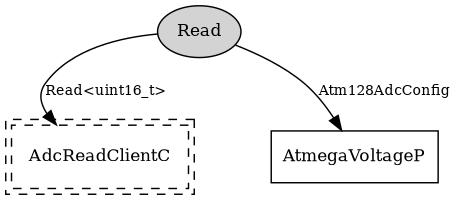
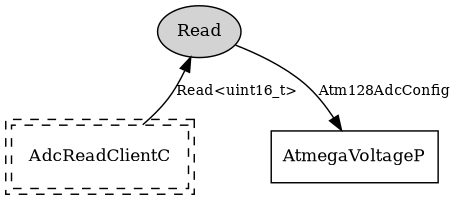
(81, 54) -> (167, 100)
